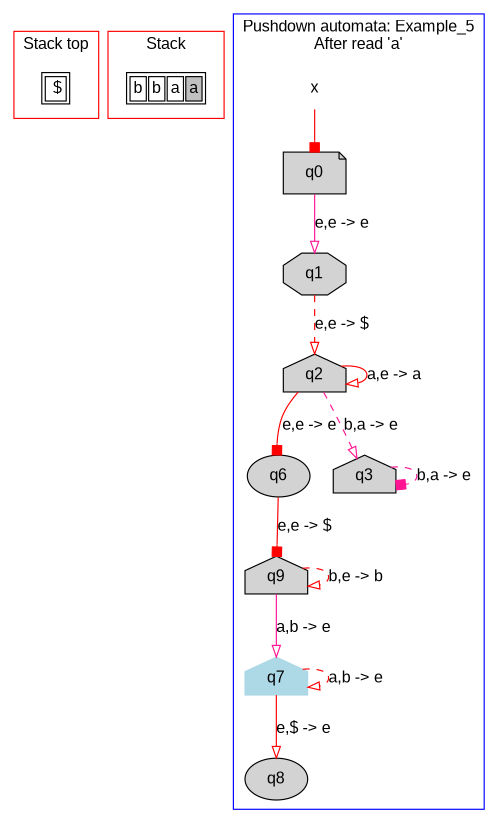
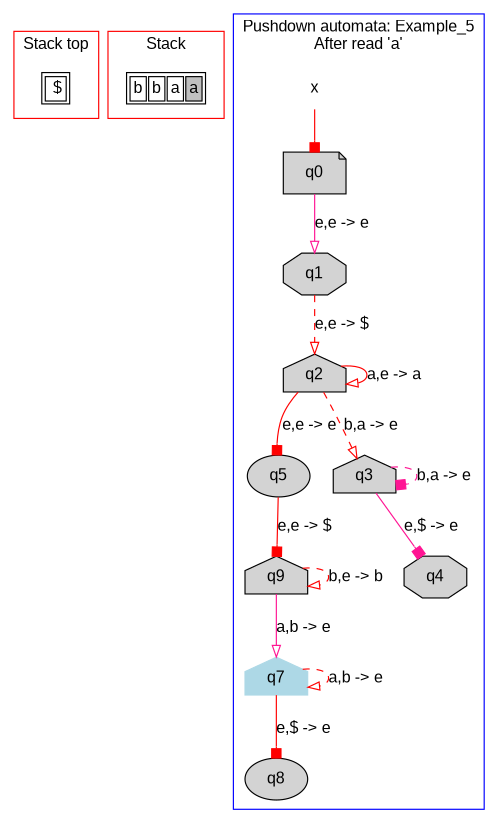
(338, 420) -> (338, 420)
(279, 476) -> (279, 476)
none -> (435, 577)
(276, 721) -> (276, 721)
